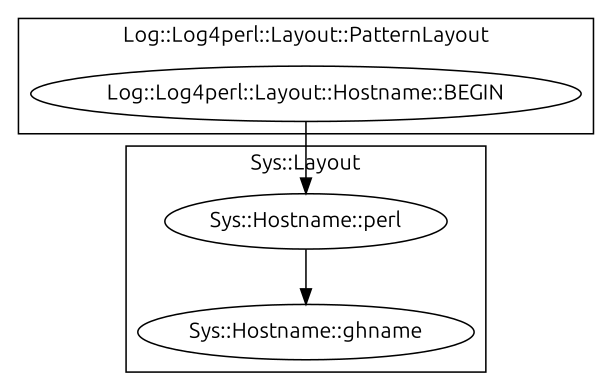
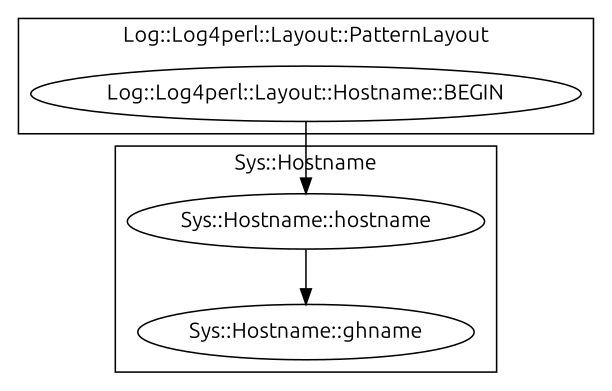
(306, 164) -> (306, 164)
(306, 221) -> (306, 221)
